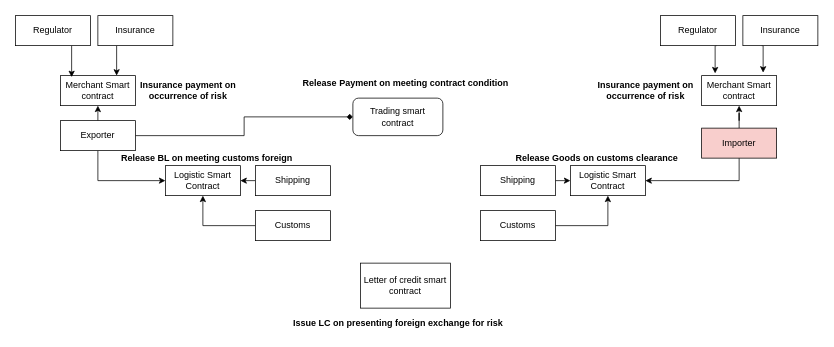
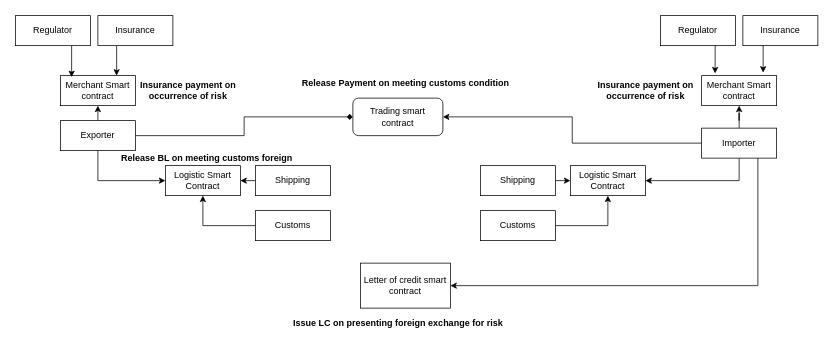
(406, 83) -> (406, 83)
none -> (572, 130)
(739, 143) -> (739, 143)
(597, 158) -> none
none -> (608, 285)
